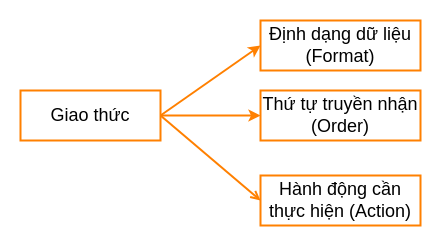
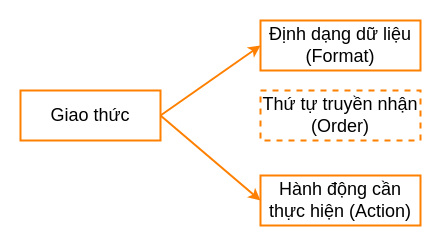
(208, 116) -> none
(341, 116) -> (341, 116)
(253, 194) -> (253, 194)
